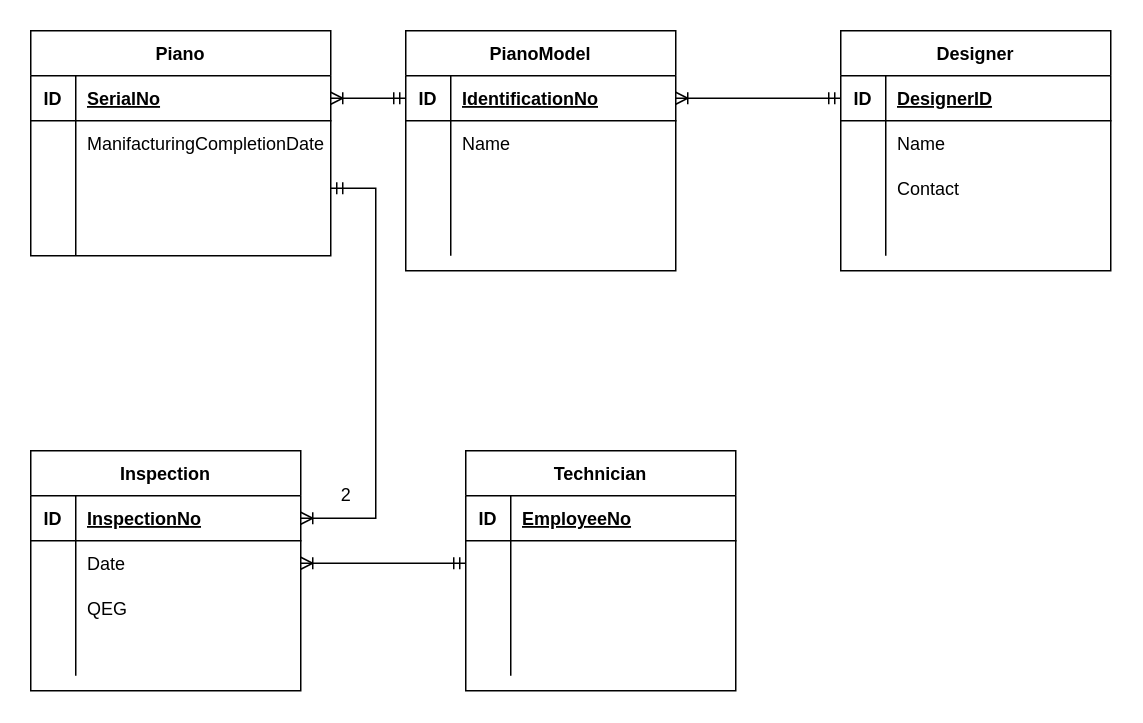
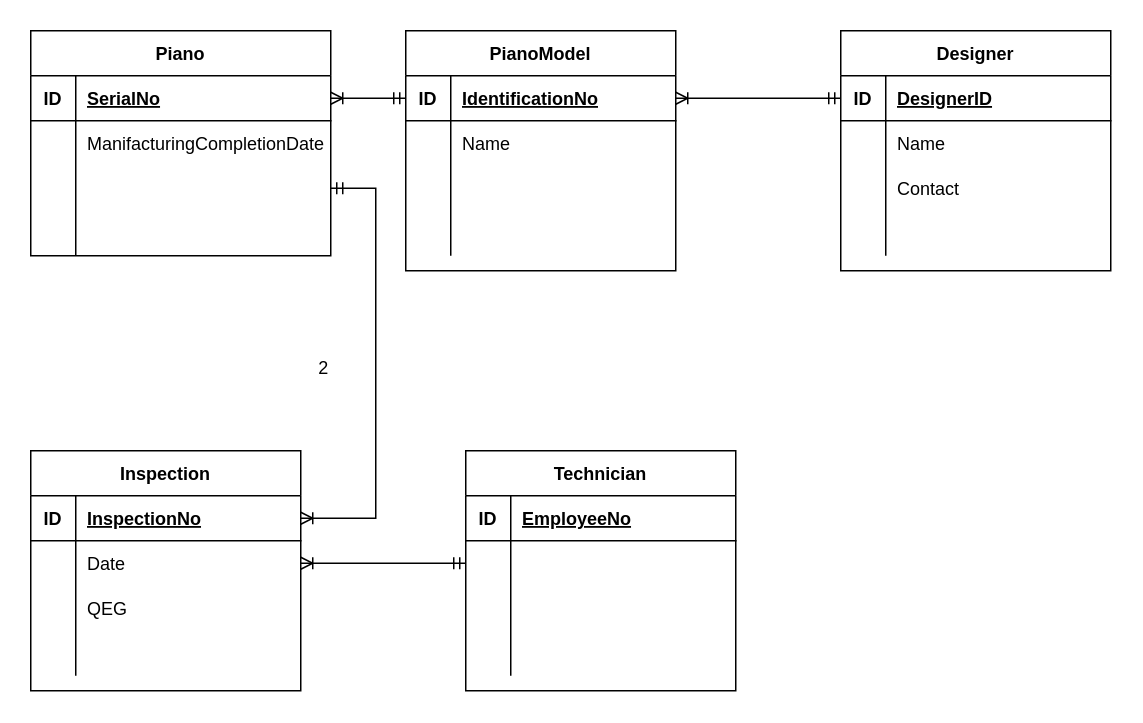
(346, 496) -> (323, 368)
